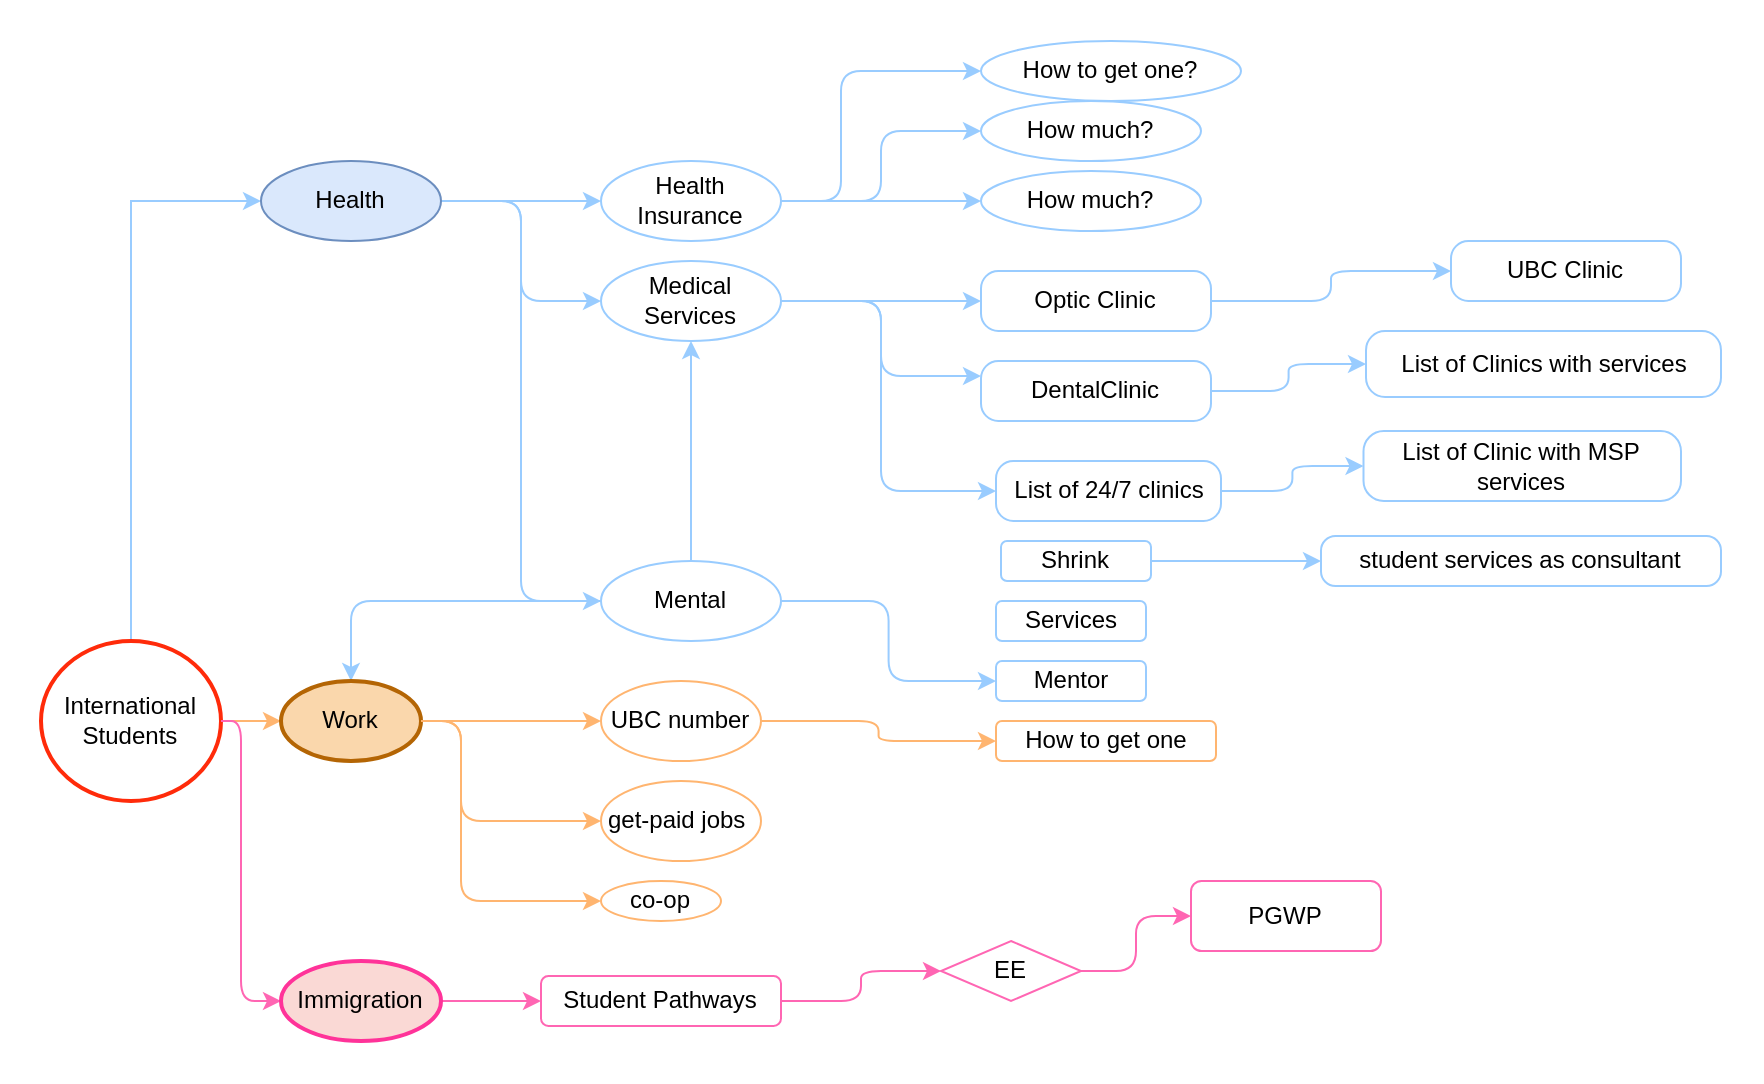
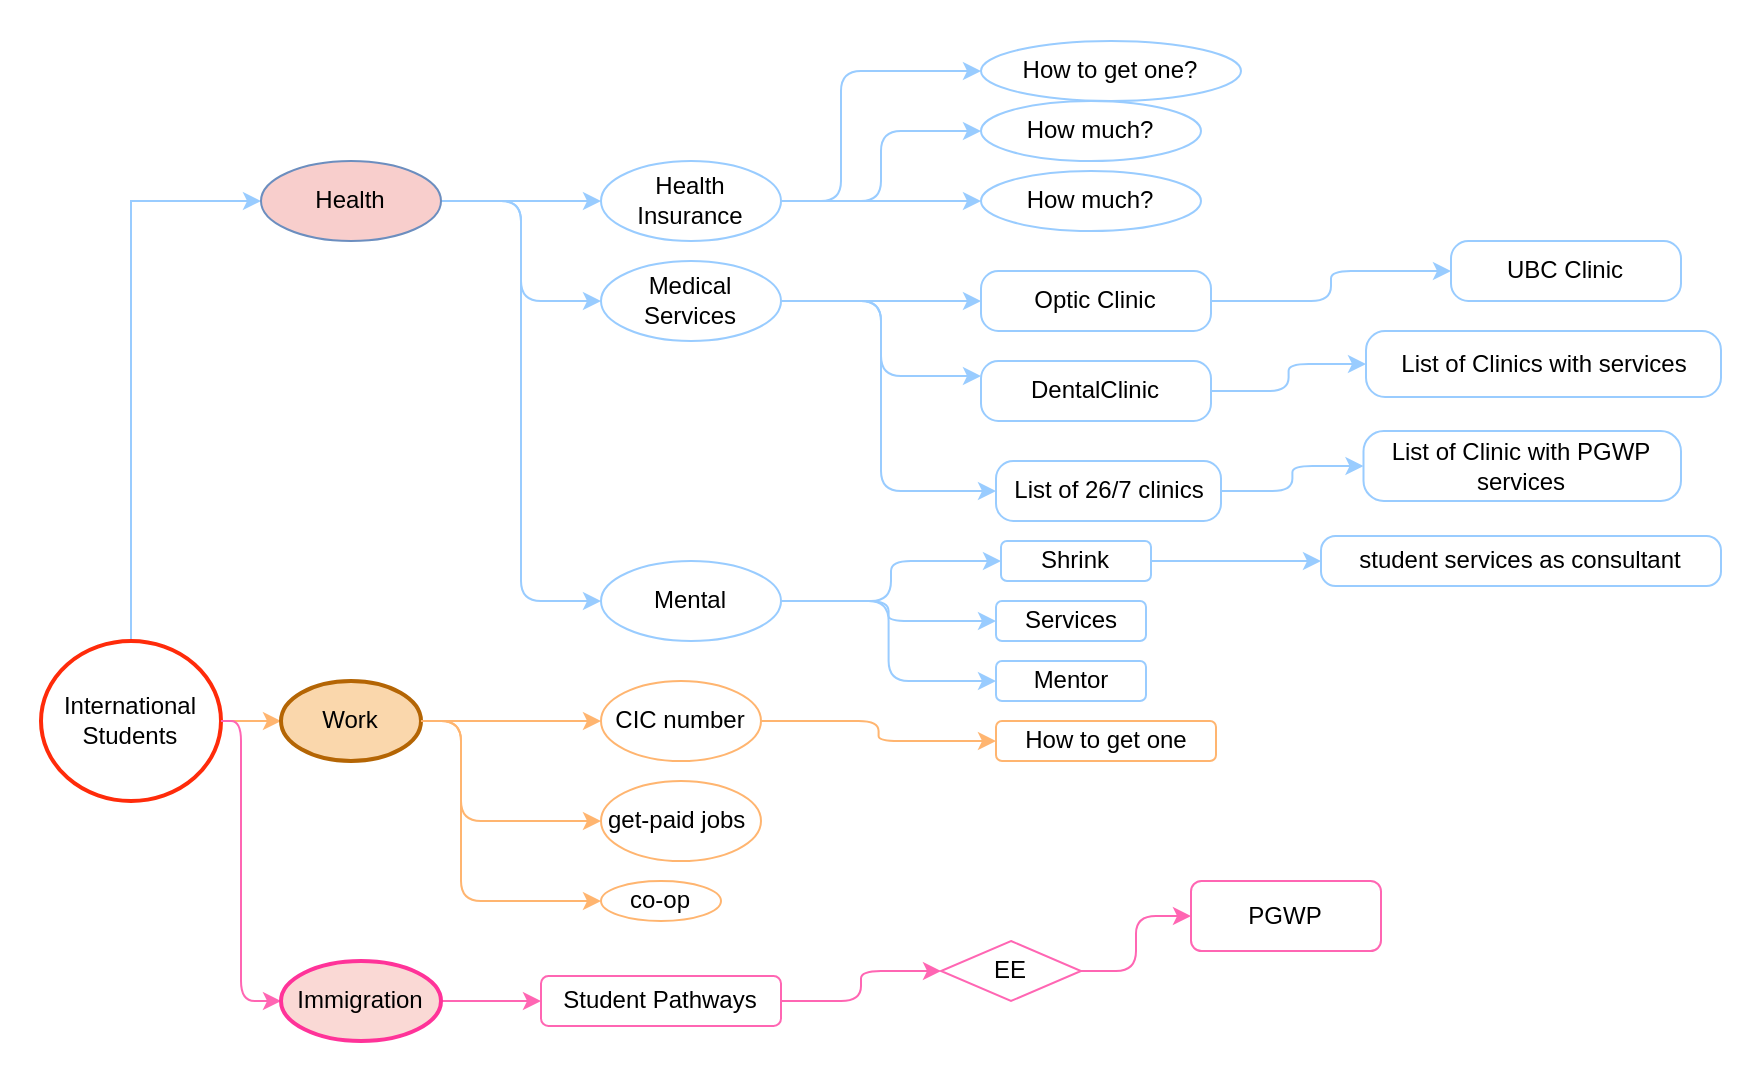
(351, 201) -> (351, 201)
(691, 458) -> (933, 621)
(1522, 467) -> (1522, 467)
(1110, 491) -> (1110, 491)
(413, 601) -> (926, 561)
(681, 721) -> (681, 721)
